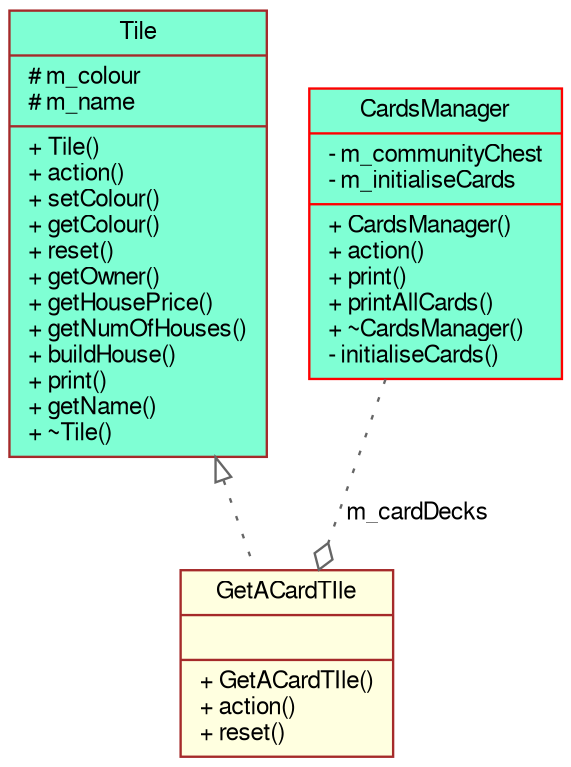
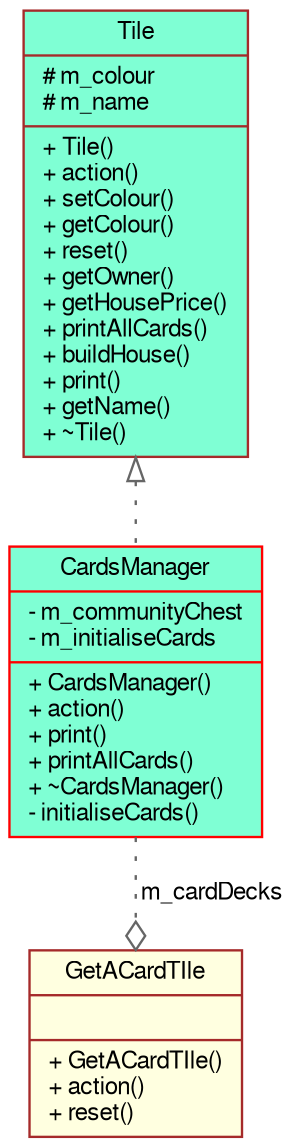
(138, 329) -> (125, 329)
(239, 525) -> (136, 514)
